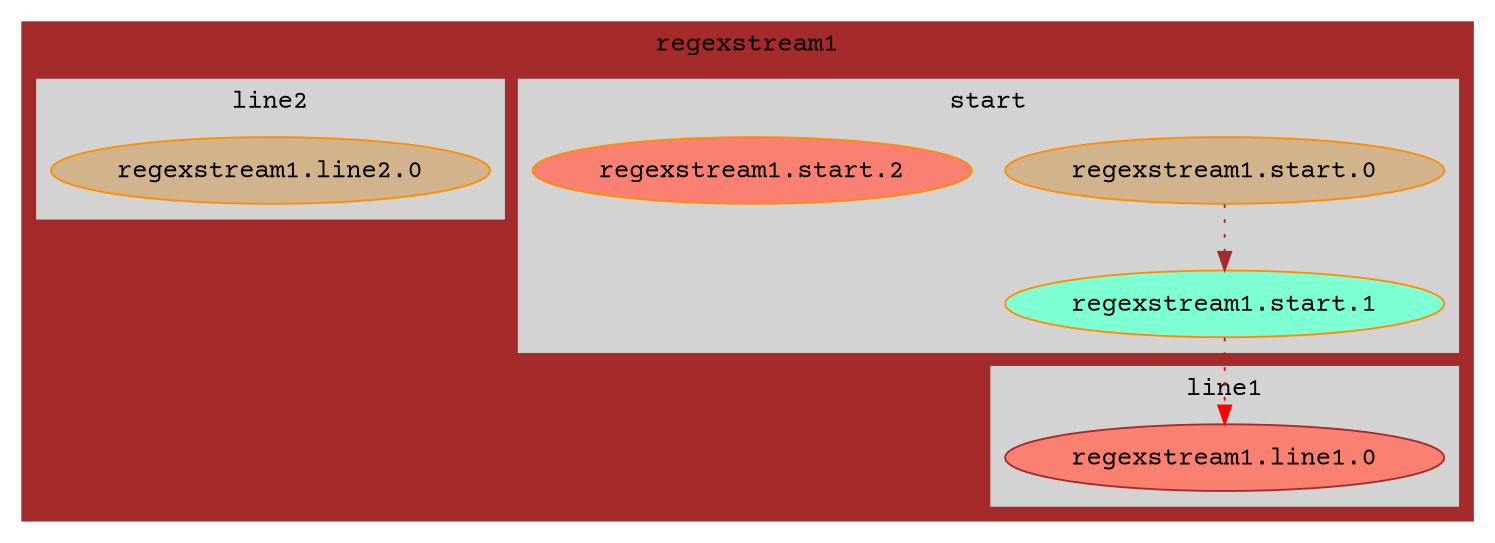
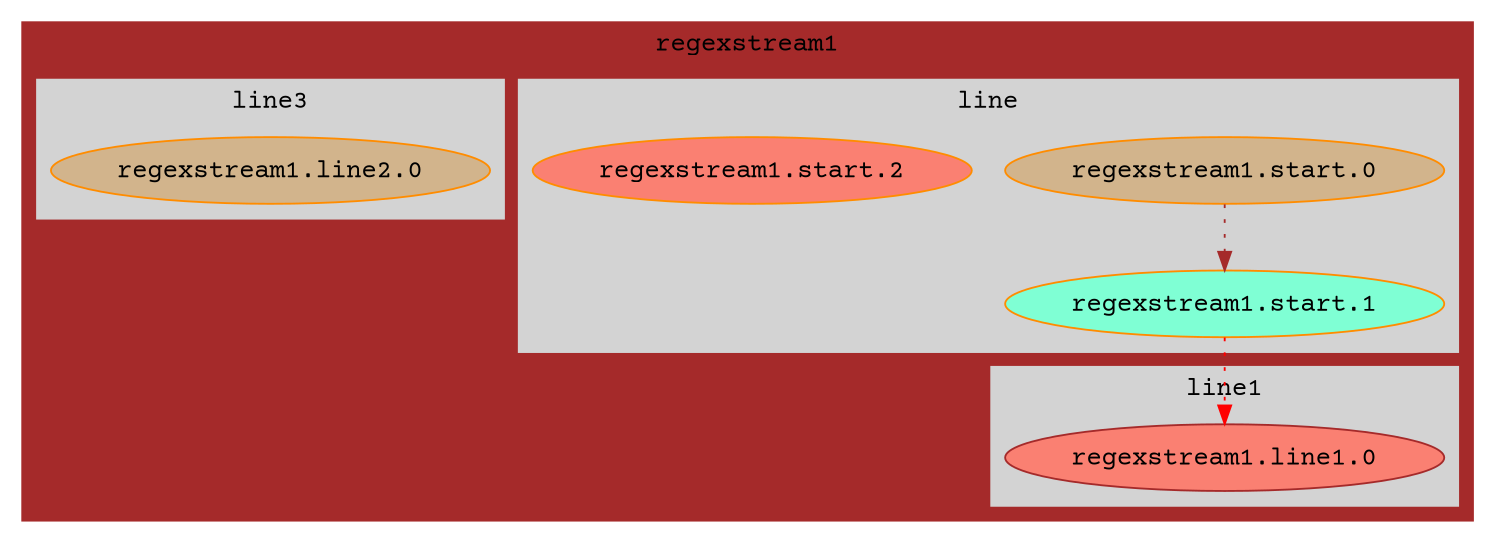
(271, 101) -> (271, 101)
(988, 101) -> (988, 101)
